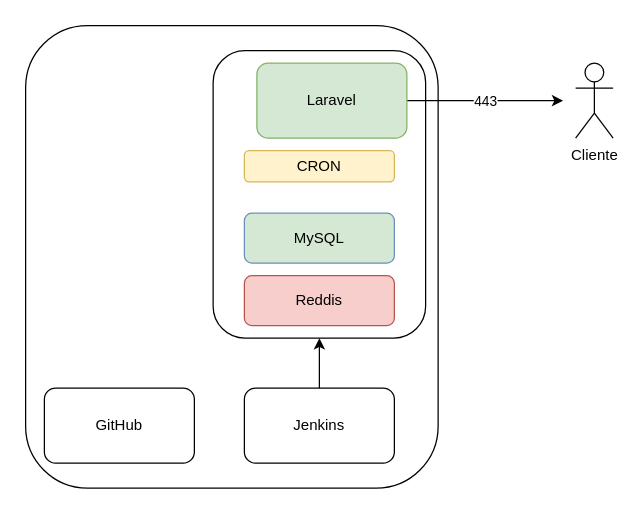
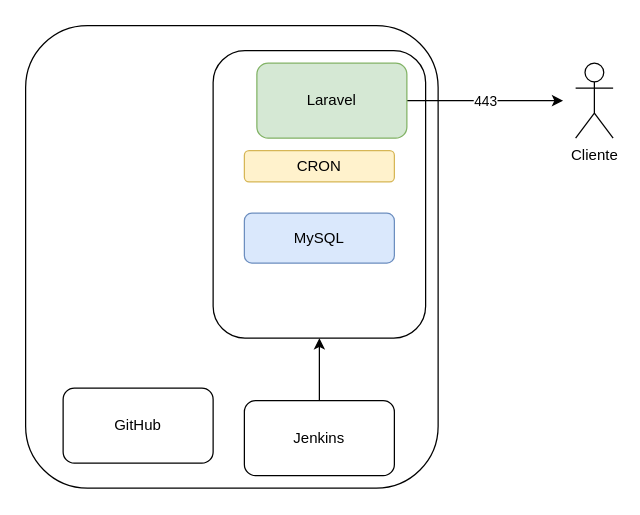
(319, 238) -> (319, 238)
(319, 301) -> none
(119, 426) -> (138, 426)
(319, 426) -> (319, 438)
